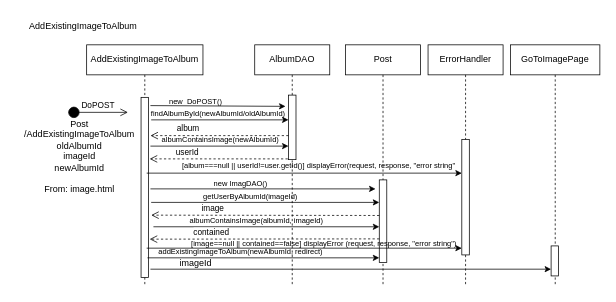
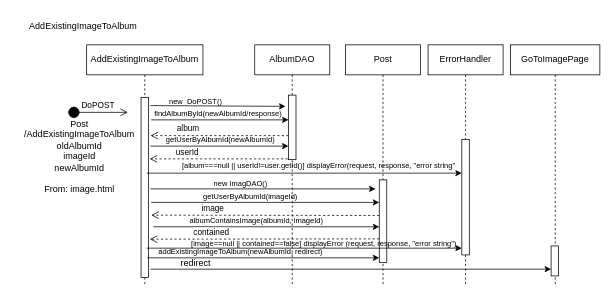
(218, 114) -> (218, 114)
(221, 139) -> (221, 139)
(196, 263) -> (196, 263)
